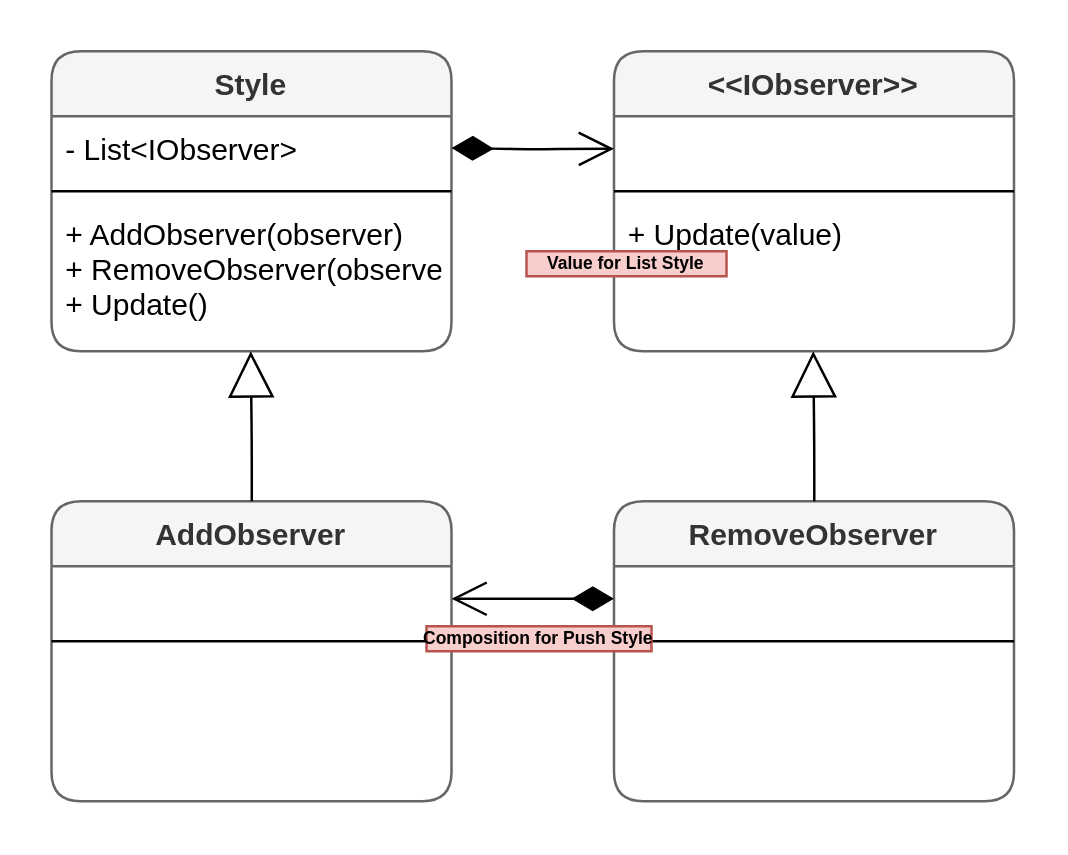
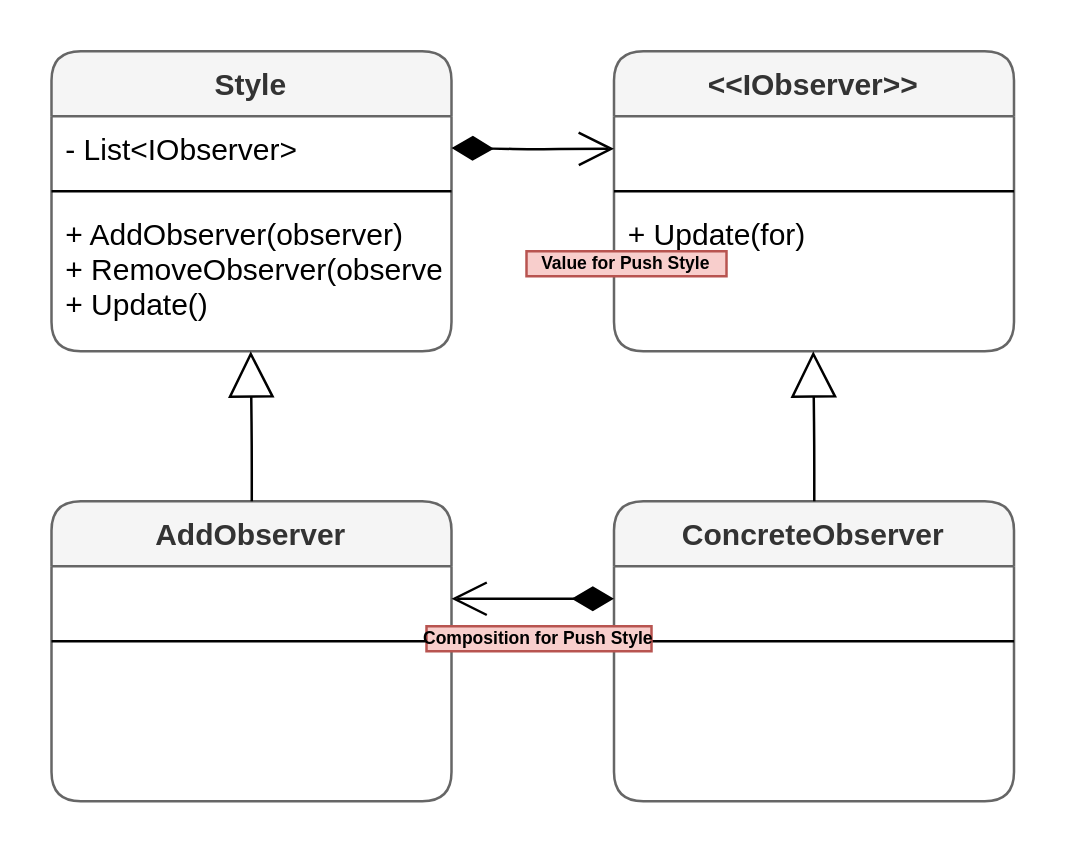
(746, 235) -> (733, 235)
(625, 263) -> (625, 263)
(813, 535) -> (813, 535)
